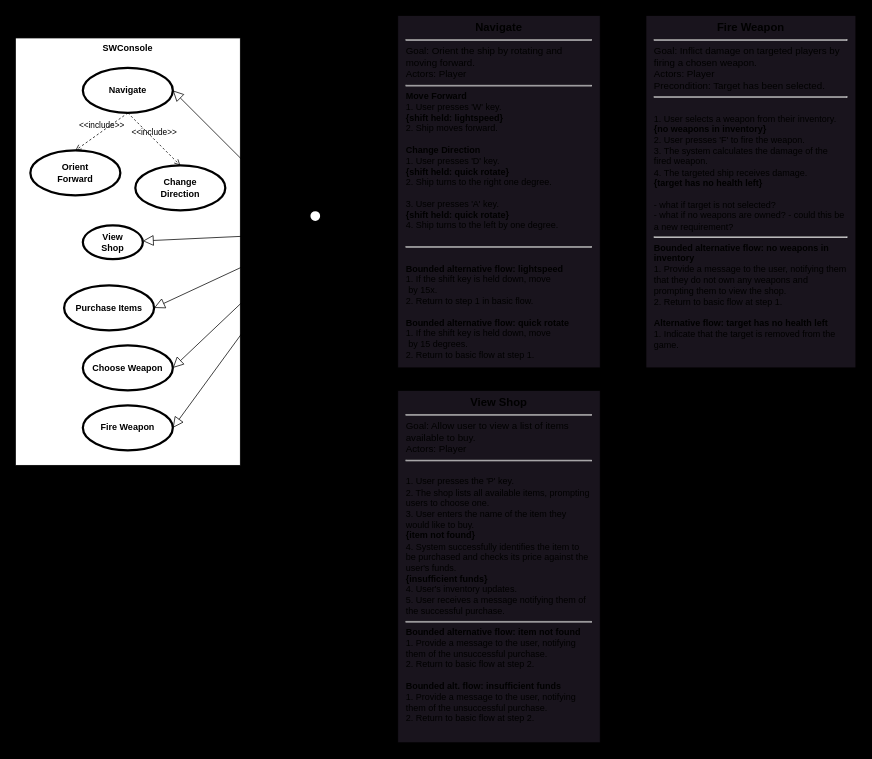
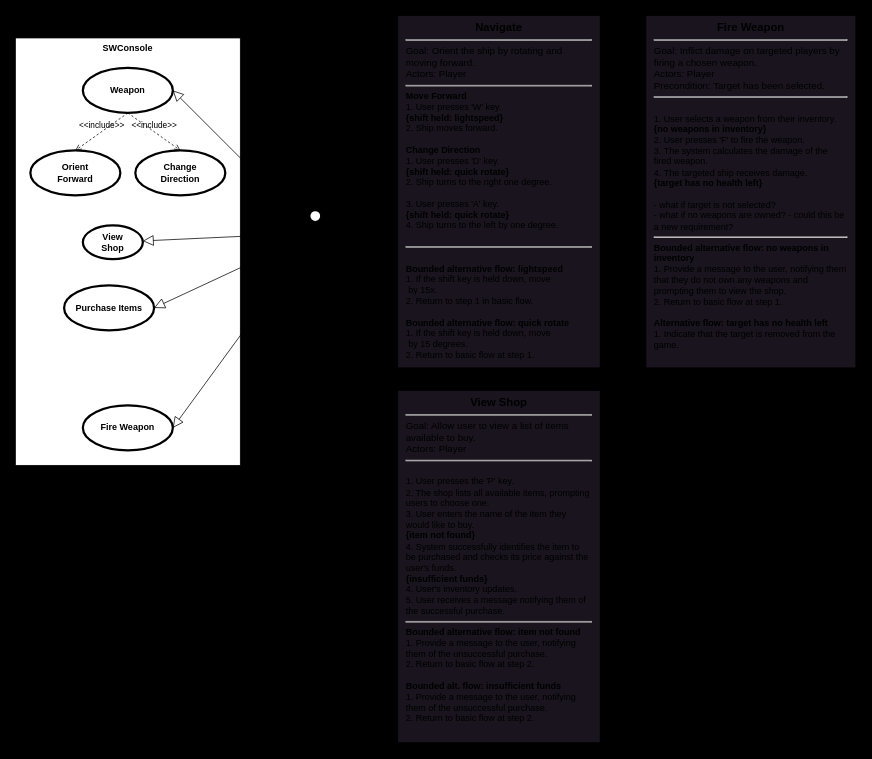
(128, 90) -> (128, 90)
(180, 188) -> (180, 173)
(211, 332) -> none
(128, 368) -> none
